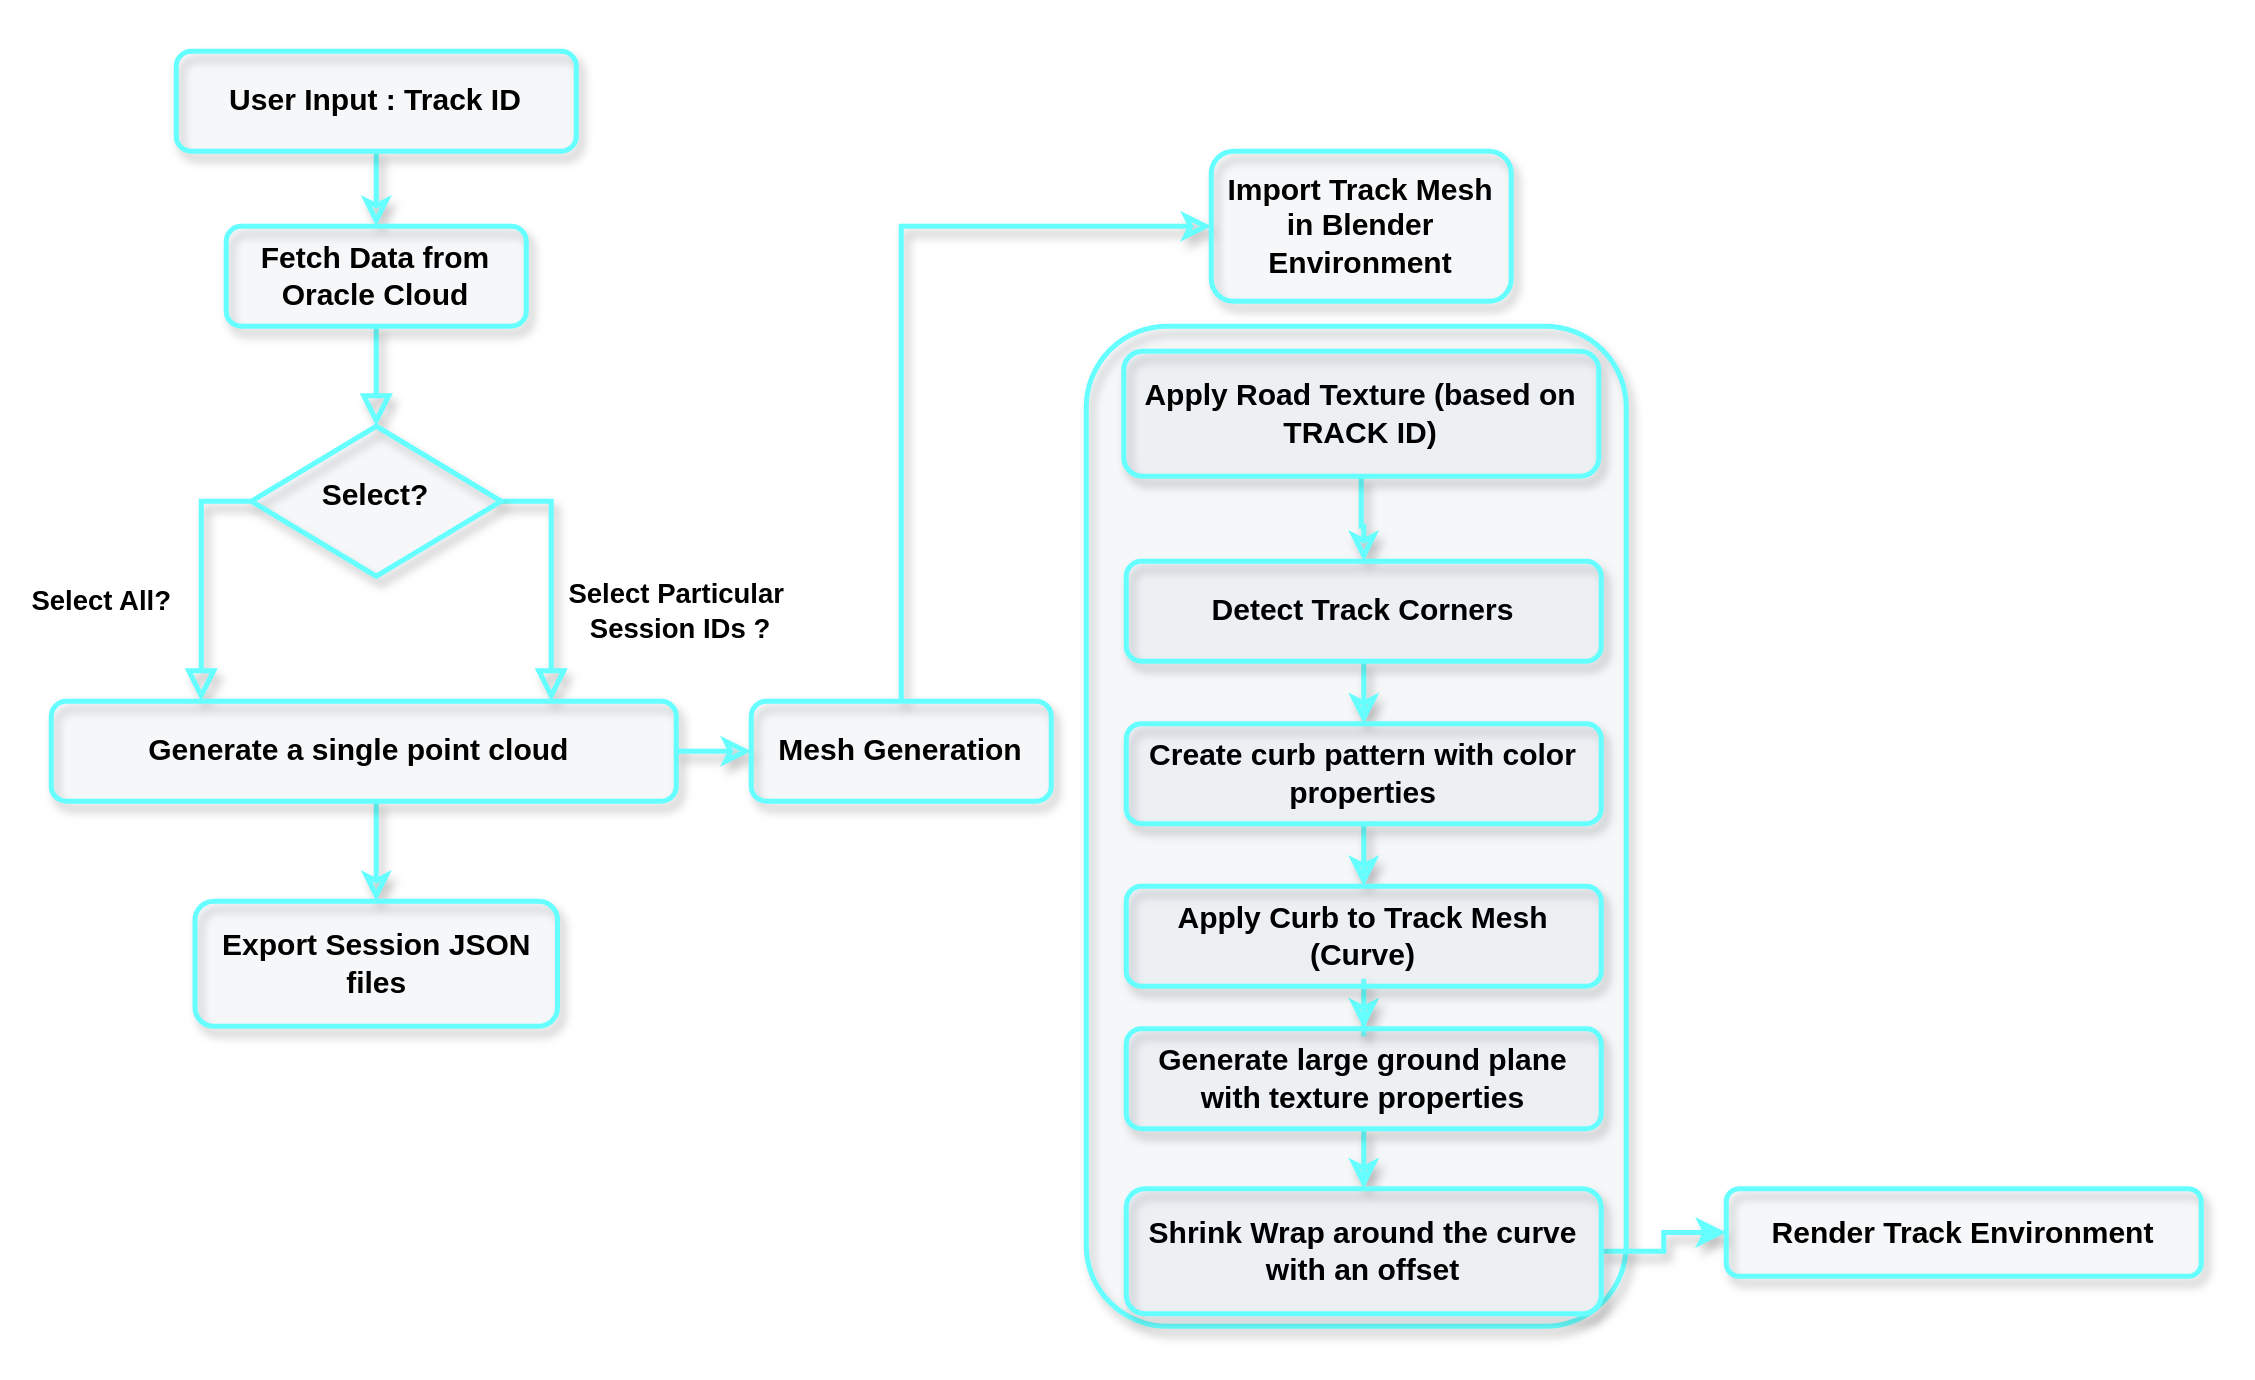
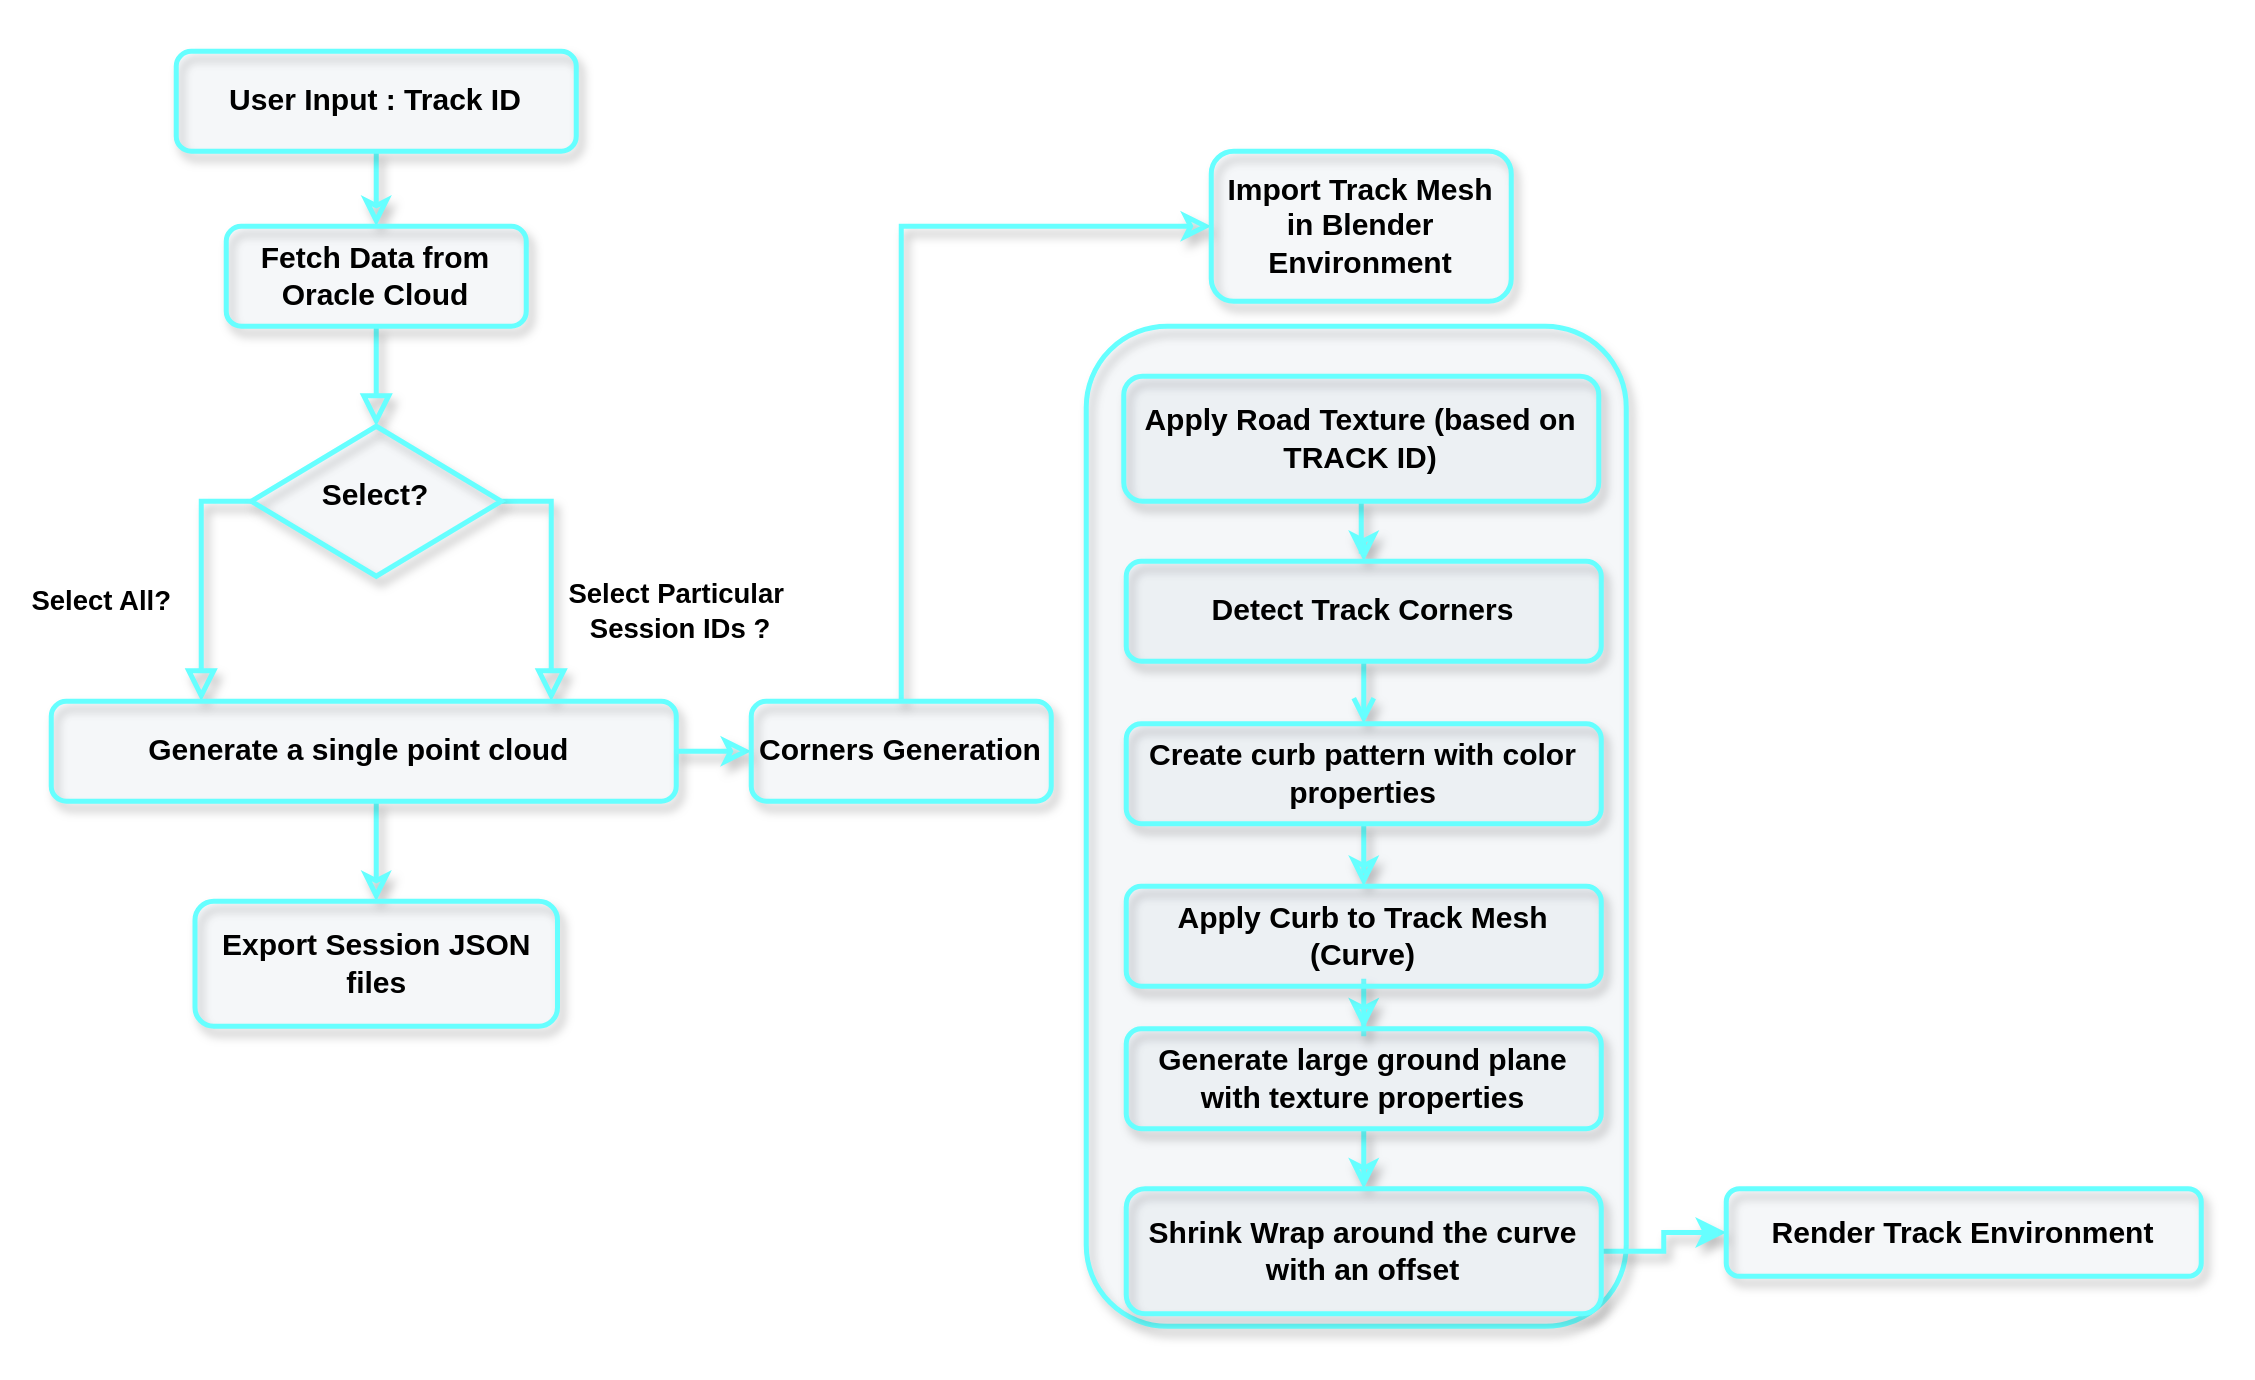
(1361, 414) -> (1361, 439)
(1364, 700) -> (1364, 704)
(901, 751) -> (901, 751)
